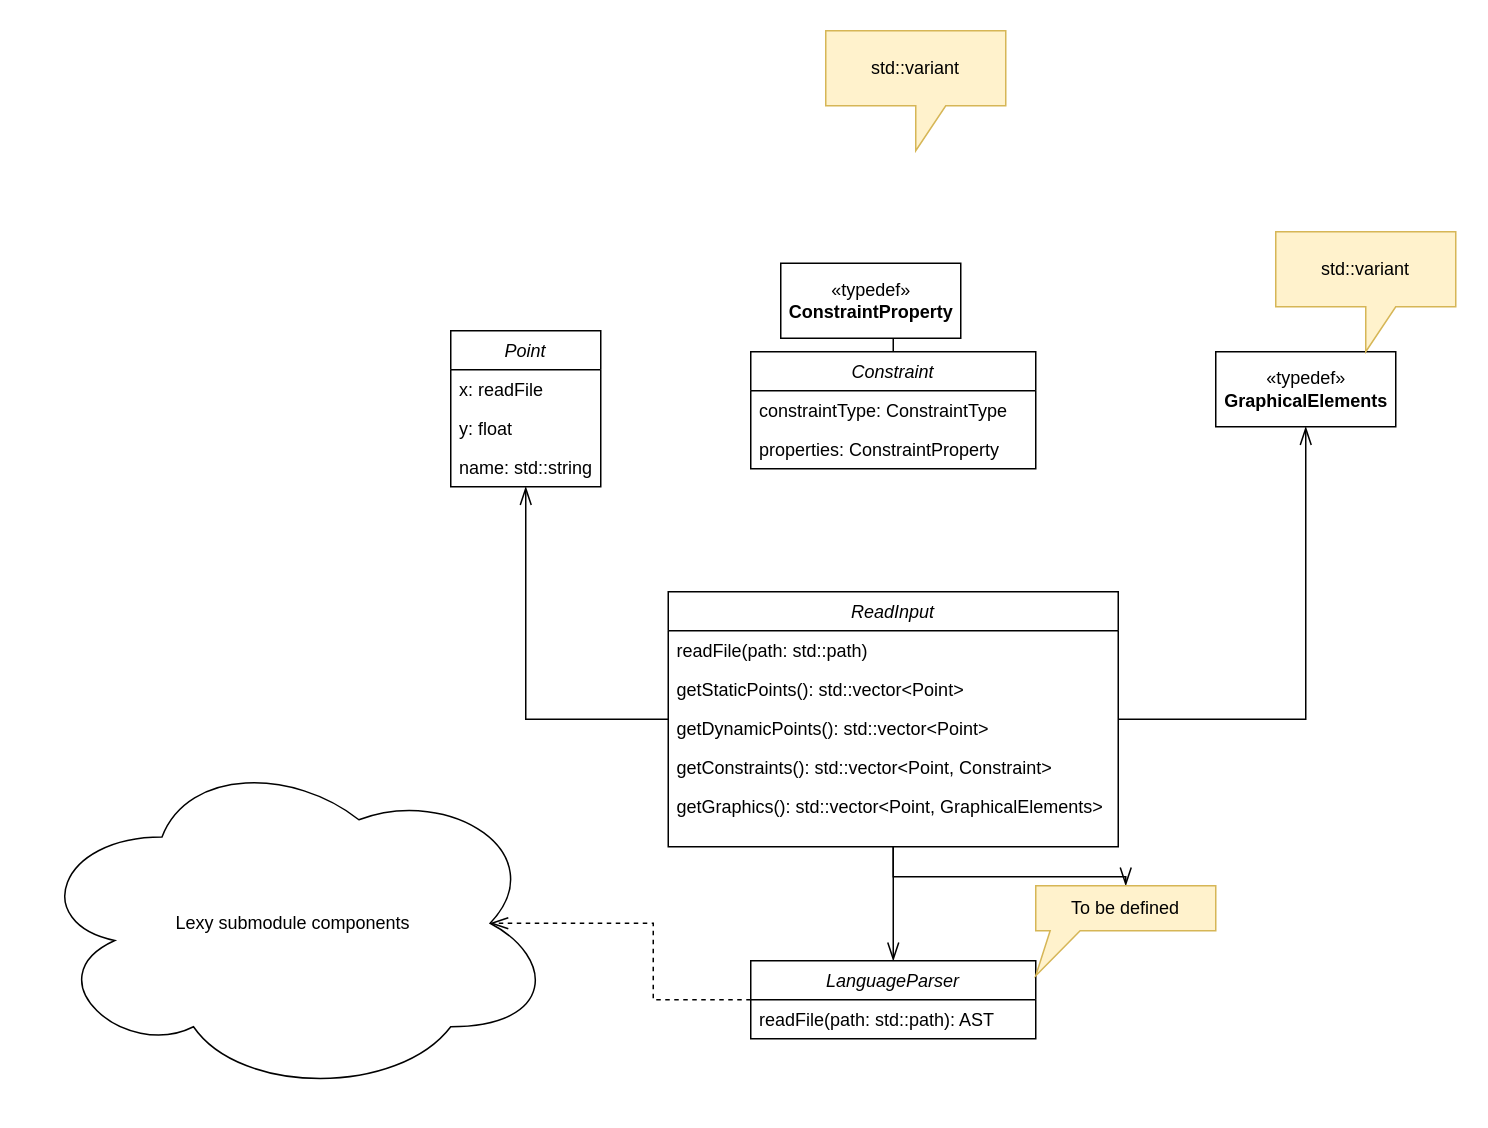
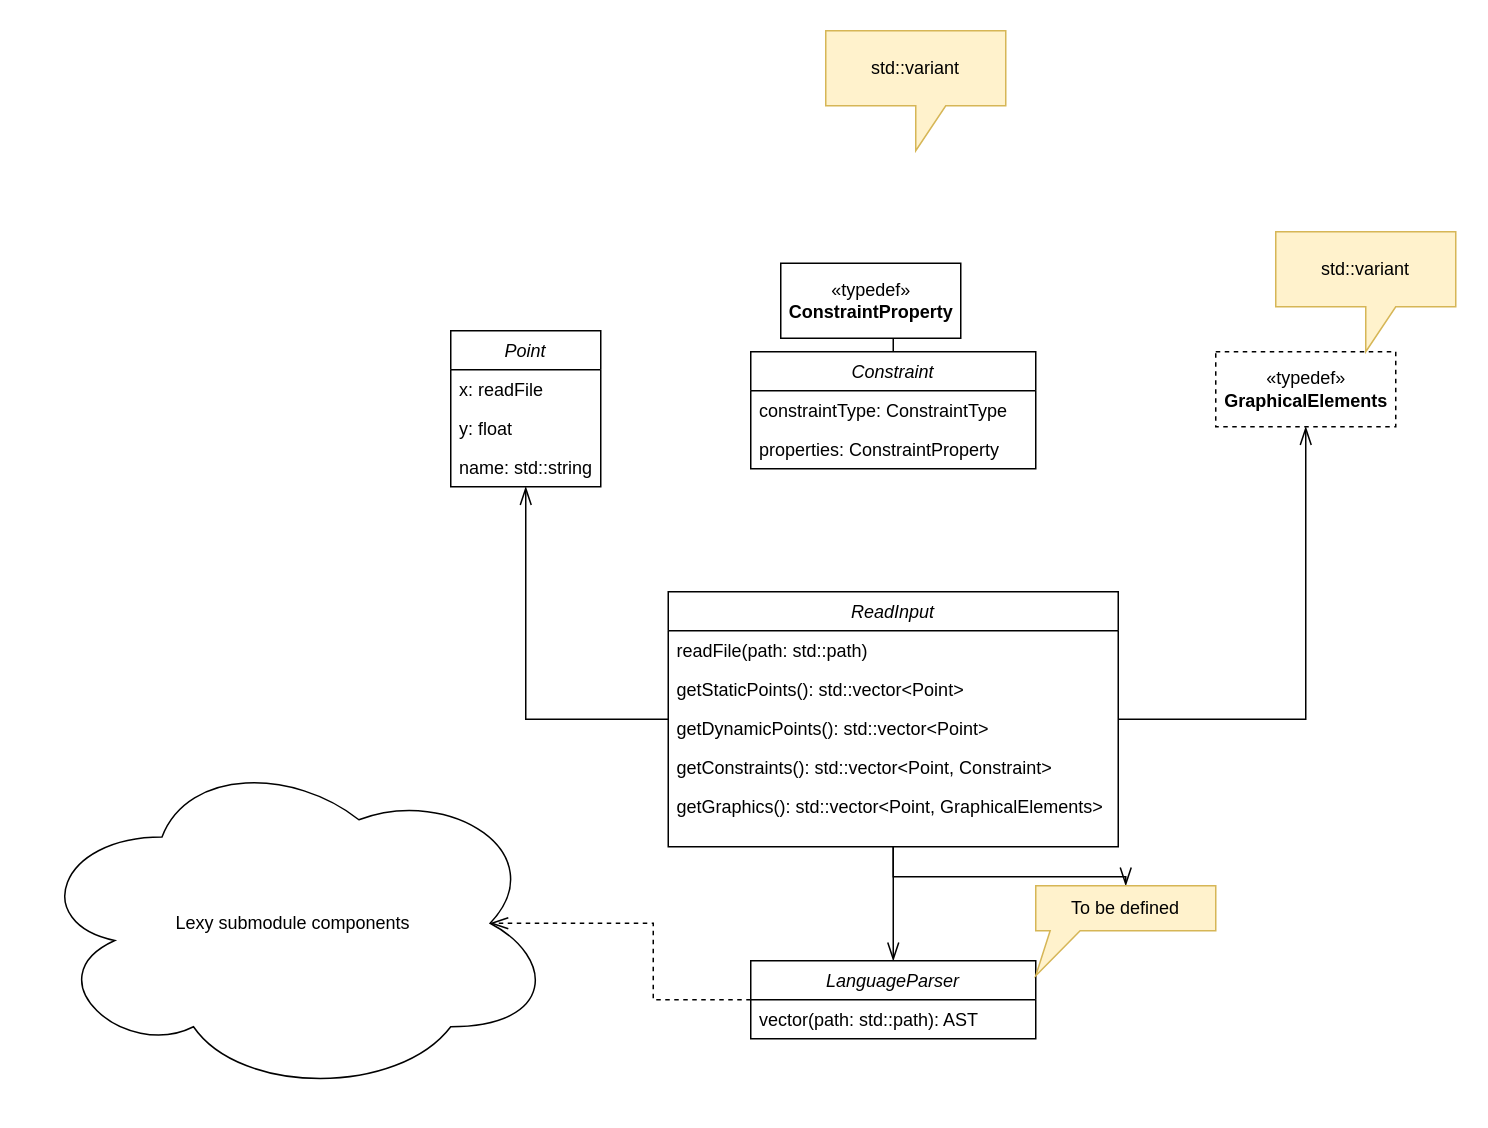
(1306, 389) -> (1306, 389)
(891, 1020) -> (886, 1020)
